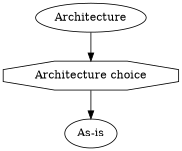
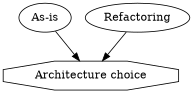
(91, 18) -> (138, 18)
(91, 101) -> (65, 43)
